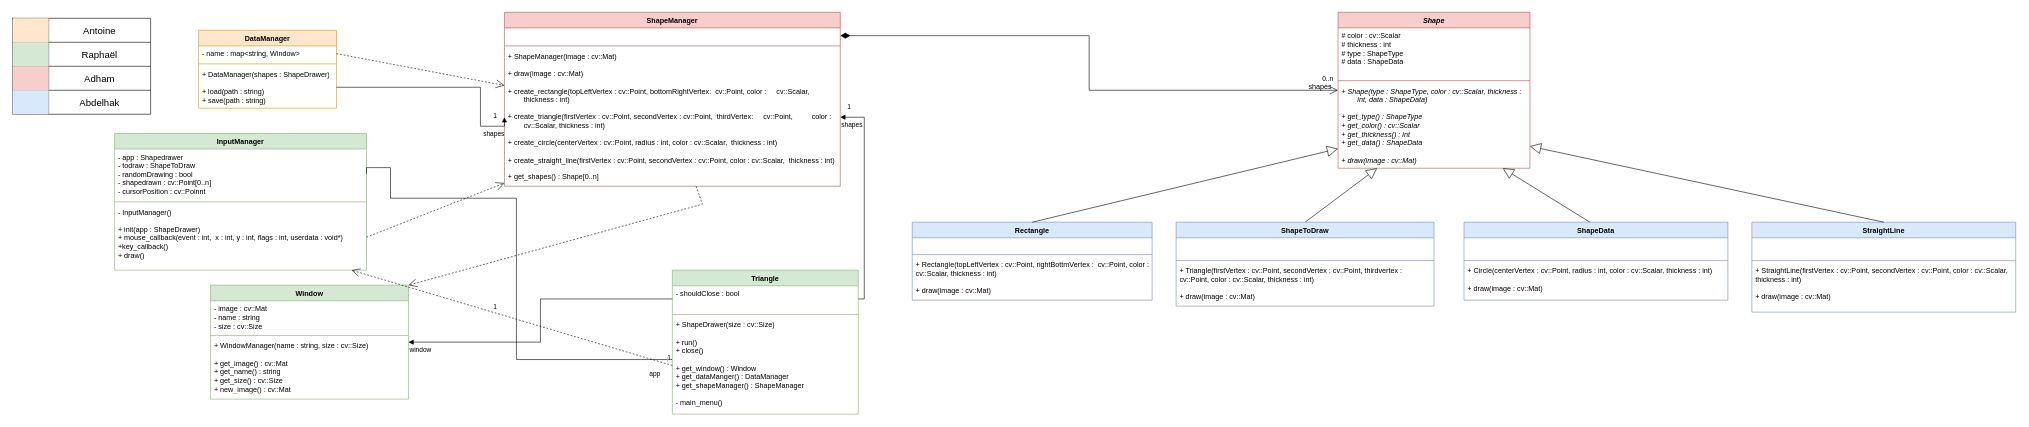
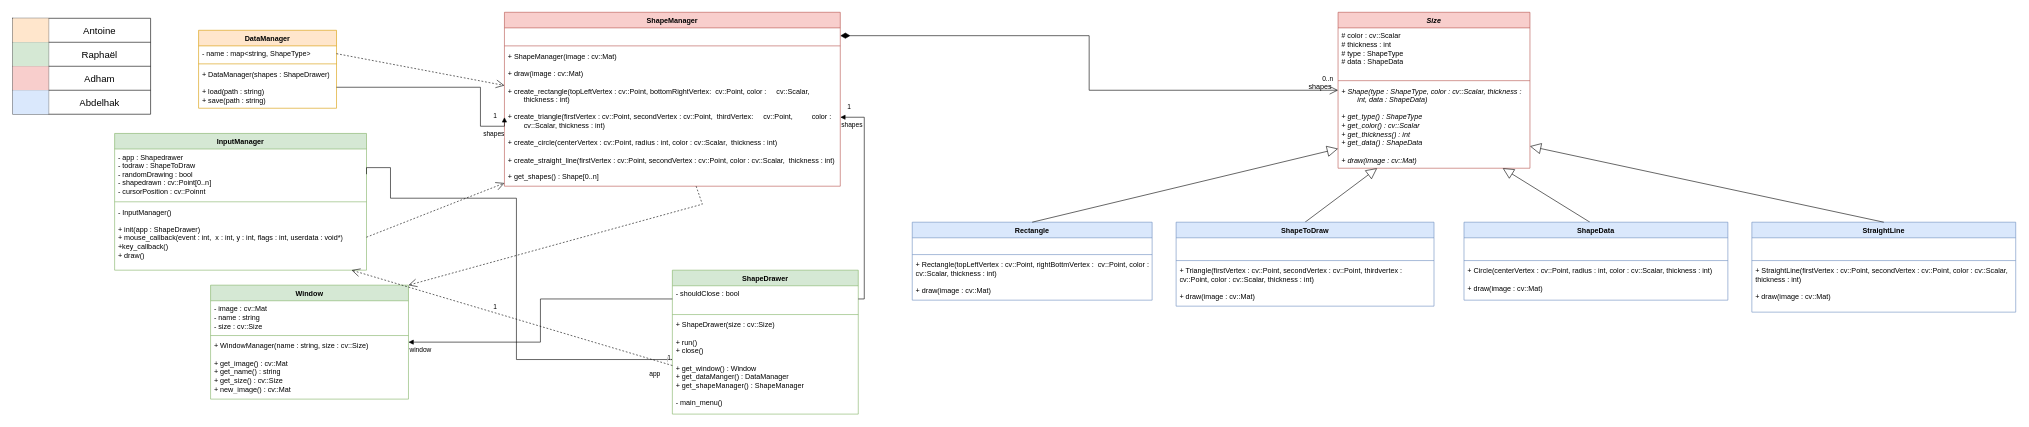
(1434, 21) -> (1434, 21)
(251, 54) -> (258, 54)
(765, 279) -> (765, 279)
